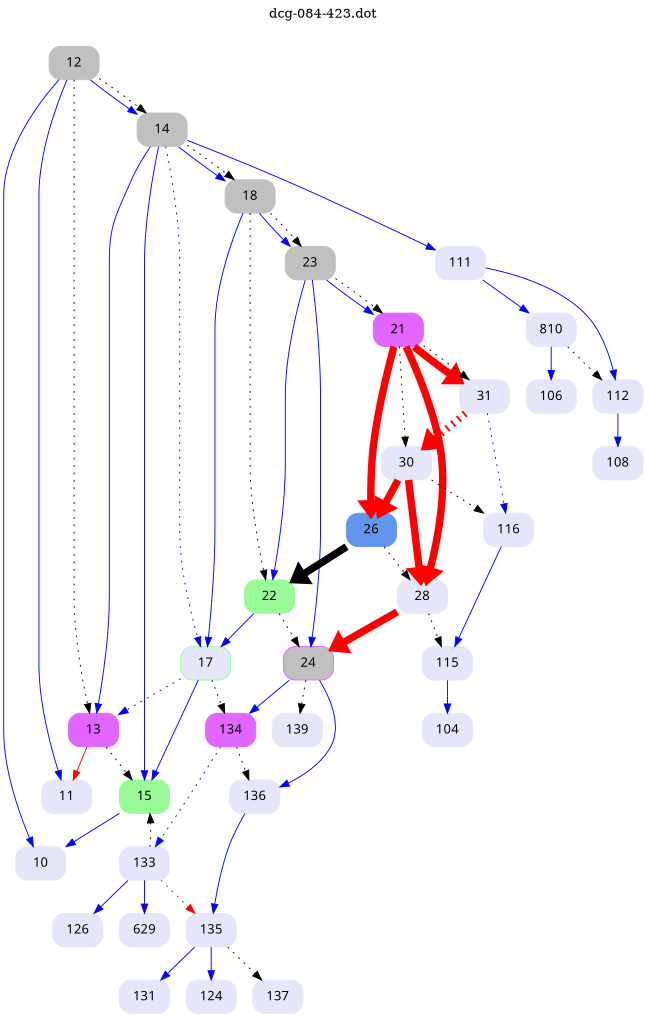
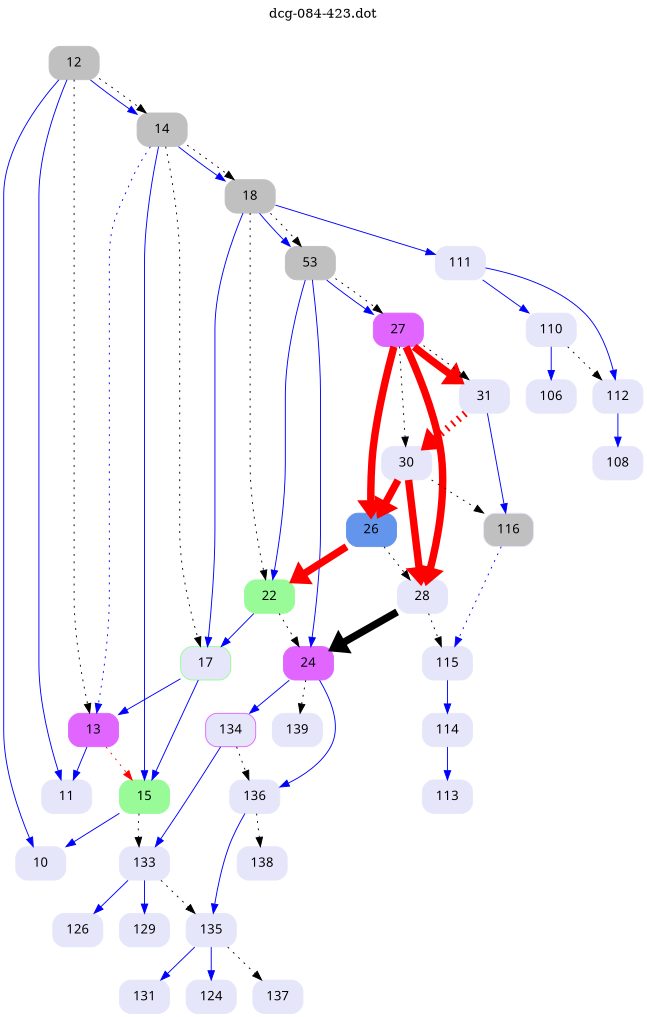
(308, 191) -> (351, 228)
(310, 263) -> (310, 263)
(398, 330) -> (398, 330)
(551, 330) -> (551, 330)
(180, 393) -> (180, 393)
(109, 421) -> (109, 421)
(496, 458) -> (496, 458)
(509, 530) -> (509, 530)
(326, 560) -> (326, 560)
(480, 592) -> (480, 592)
(369, 628) -> (369, 628)
(308, 663) -> (308, 663)
(217, 692) -> none
(154, 694) -> (154, 694)
(231, 730) -> (231, 730)
(447, 730) -> (447, 730)
(82, 759) -> (82, 759)
(116, 760) -> (116, 760)
(191, 793) -> (191, 793)
none -> (447, 797)
(151, 835) -> (138, 825)
none -> (262, 863)
(175, 894) -> (175, 894)
(145, 930) -> (145, 930)
